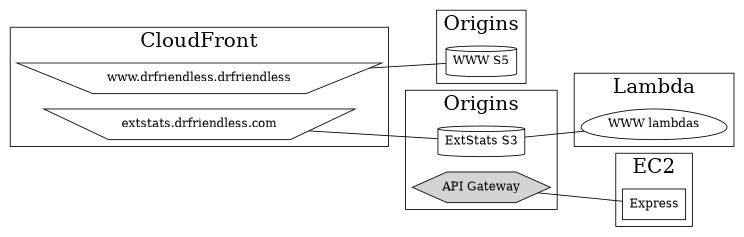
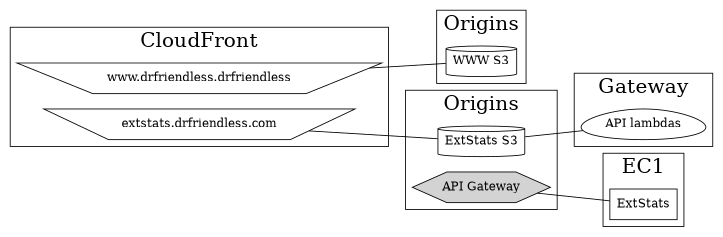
(481, 61) -> (481, 61)
(654, 88) -> (643, 88)
(654, 124) -> (643, 124)
(654, 168) -> (643, 168)
(654, 204) -> (643, 204)
